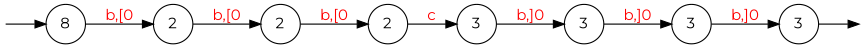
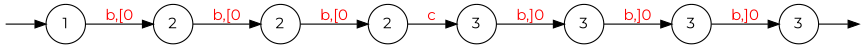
(66, 24) -> (66, 24)
